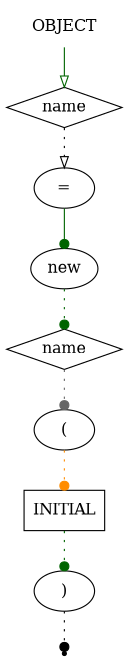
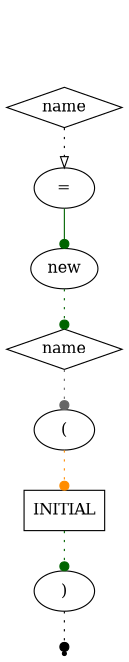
(64, 27) -> none
